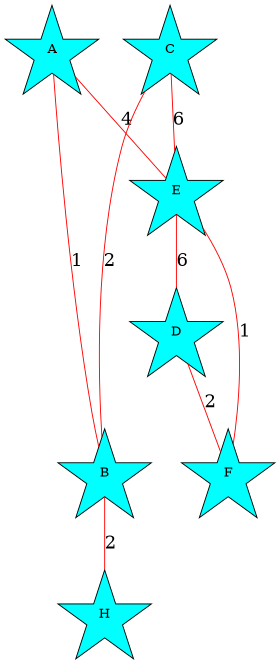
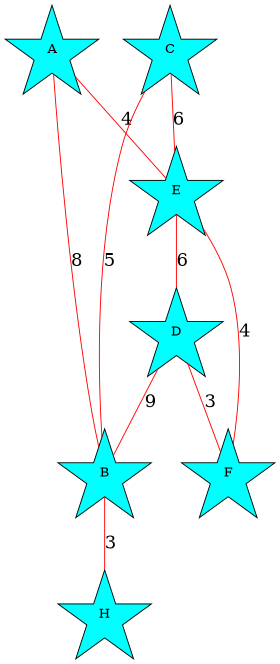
(77, 261) -> (77, 261)
(110, 261) -> (110, 261)
(245, 332) -> (245, 332)
(210, 403) -> (210, 403)
none -> (136, 412)
(111, 544) -> (111, 544)
